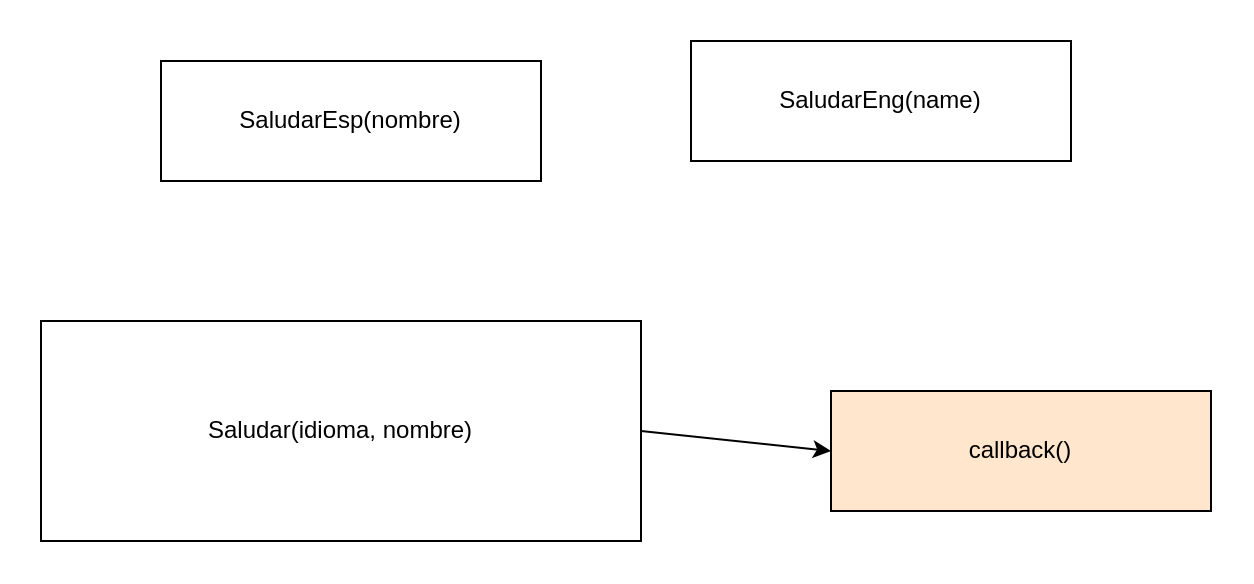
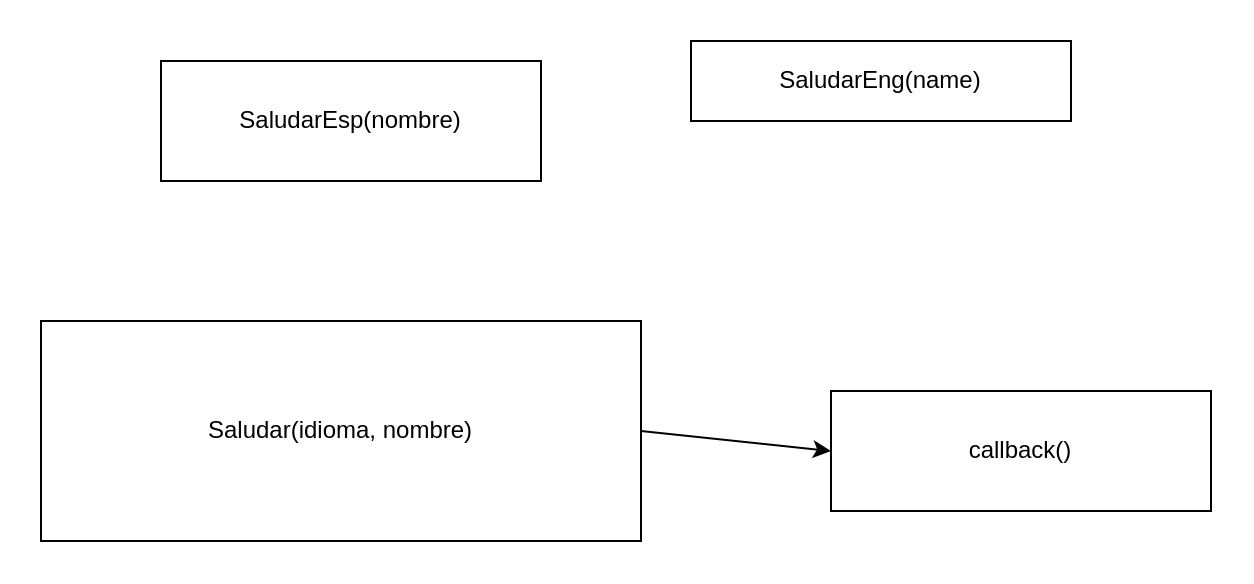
(881, 101) -> (881, 81)
(1021, 451) -> (1021, 451)
